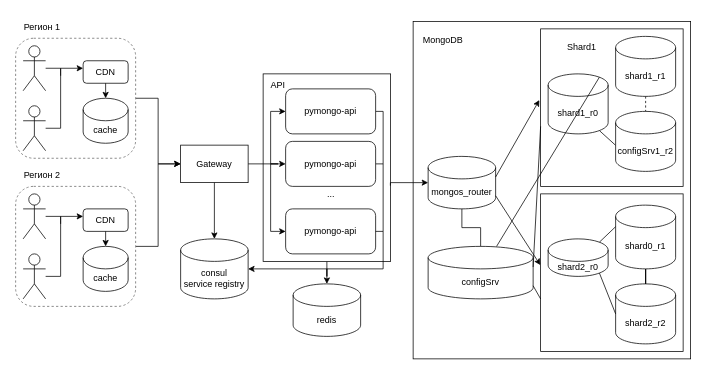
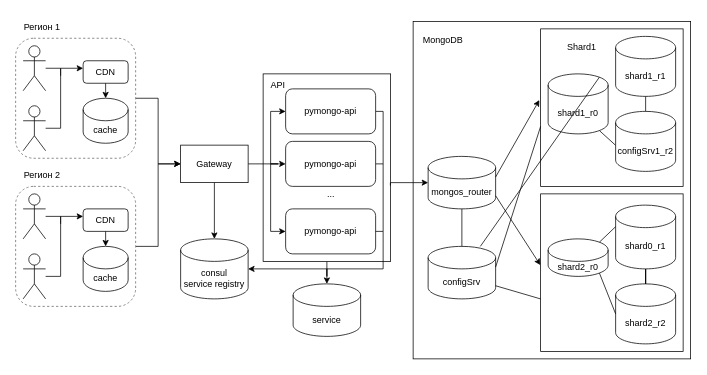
(645, 104) -> (645, 104)
(480, 273) -> (462, 273)
(327, 320) -> (327, 320)
